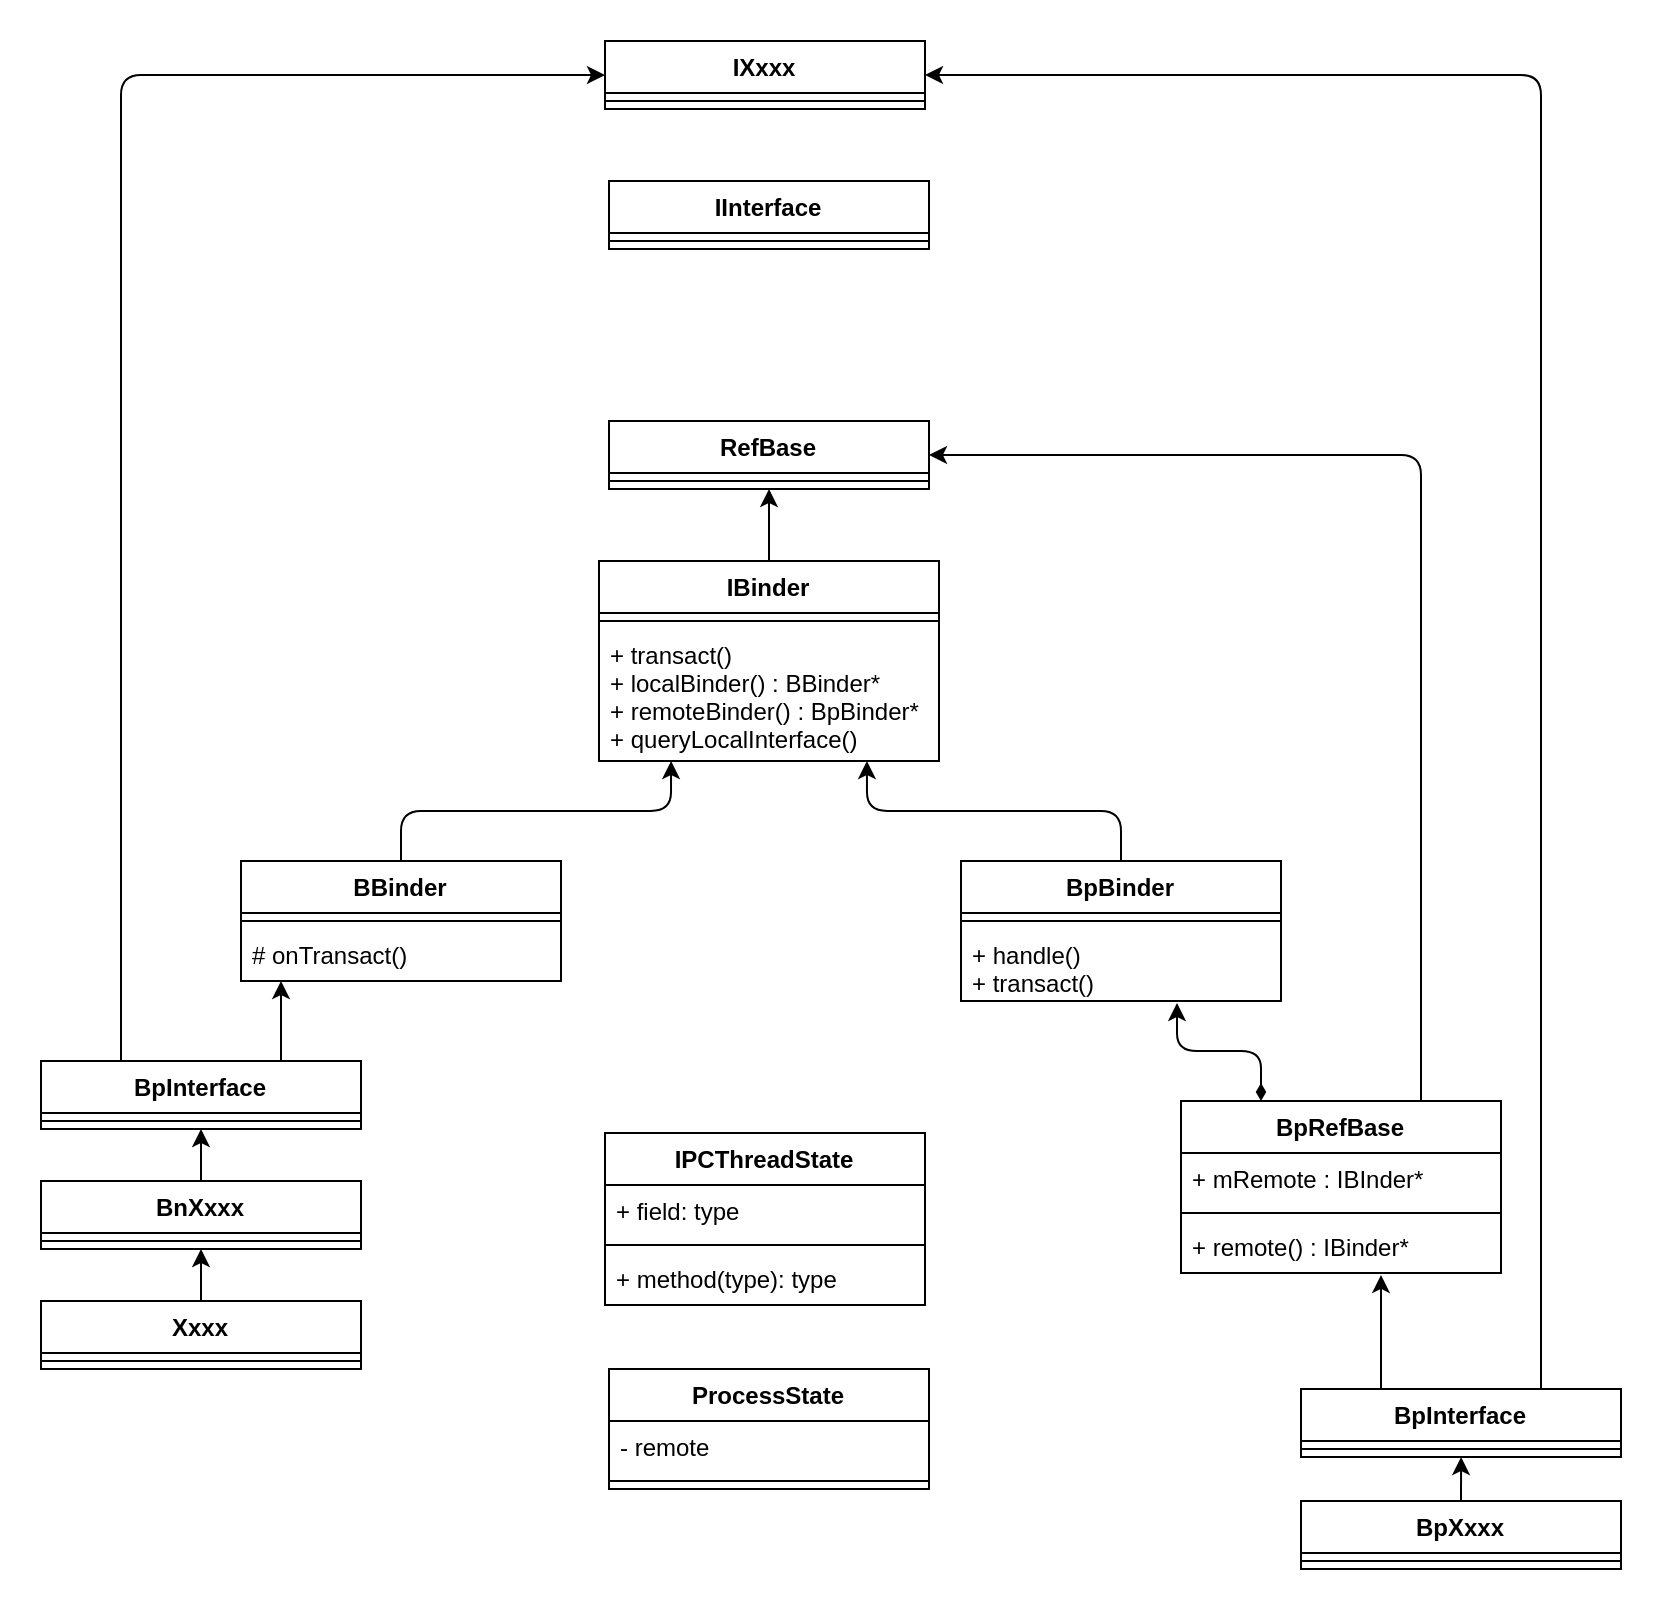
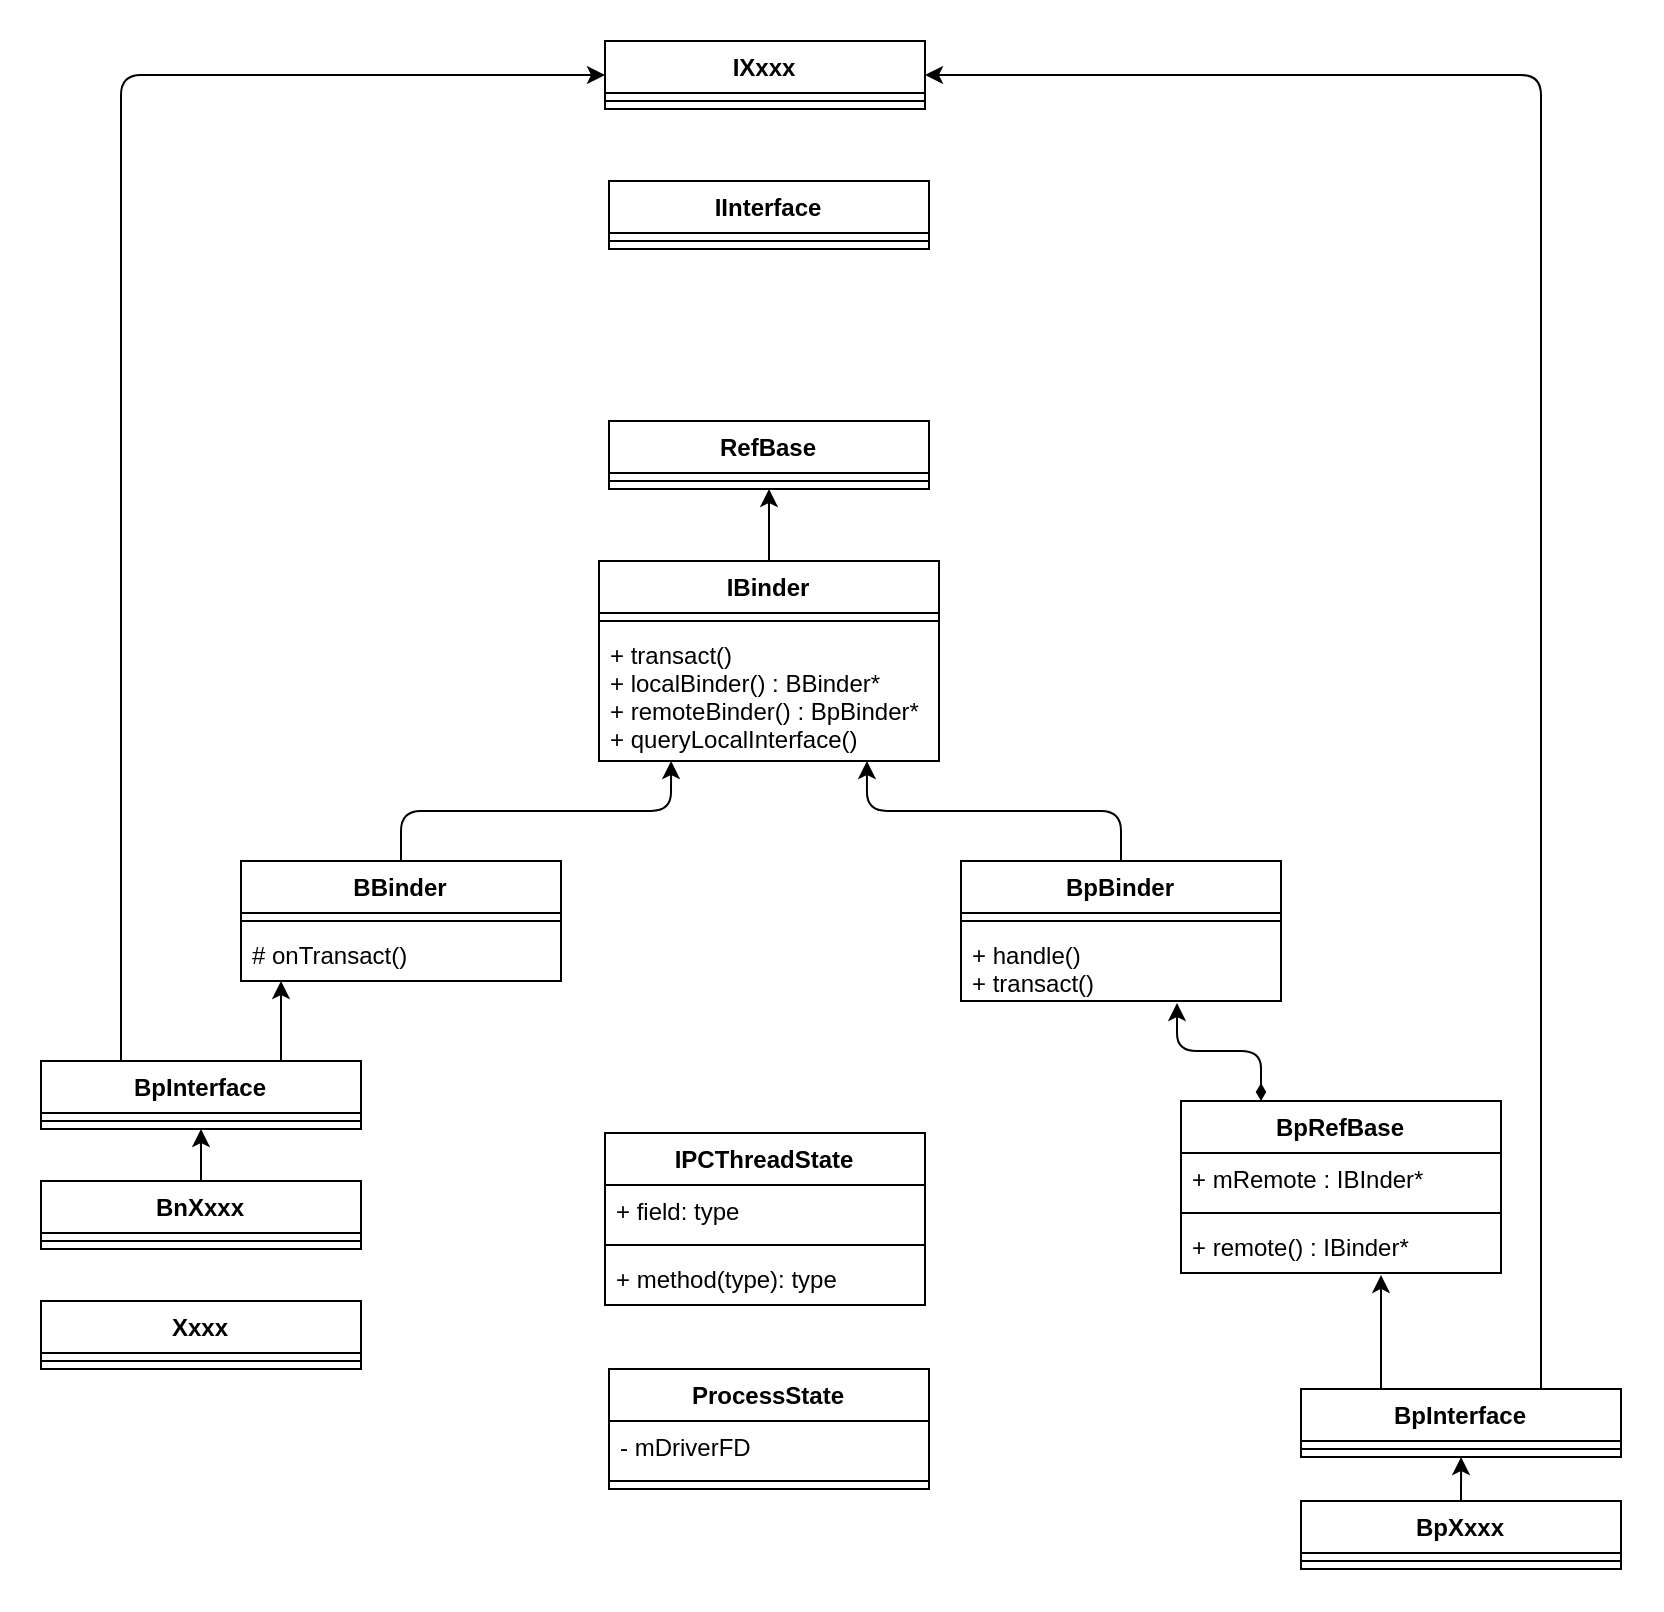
(1421, 546) -> none
(201, 1282) -> none
(671, 1448) -> (688, 1448)
